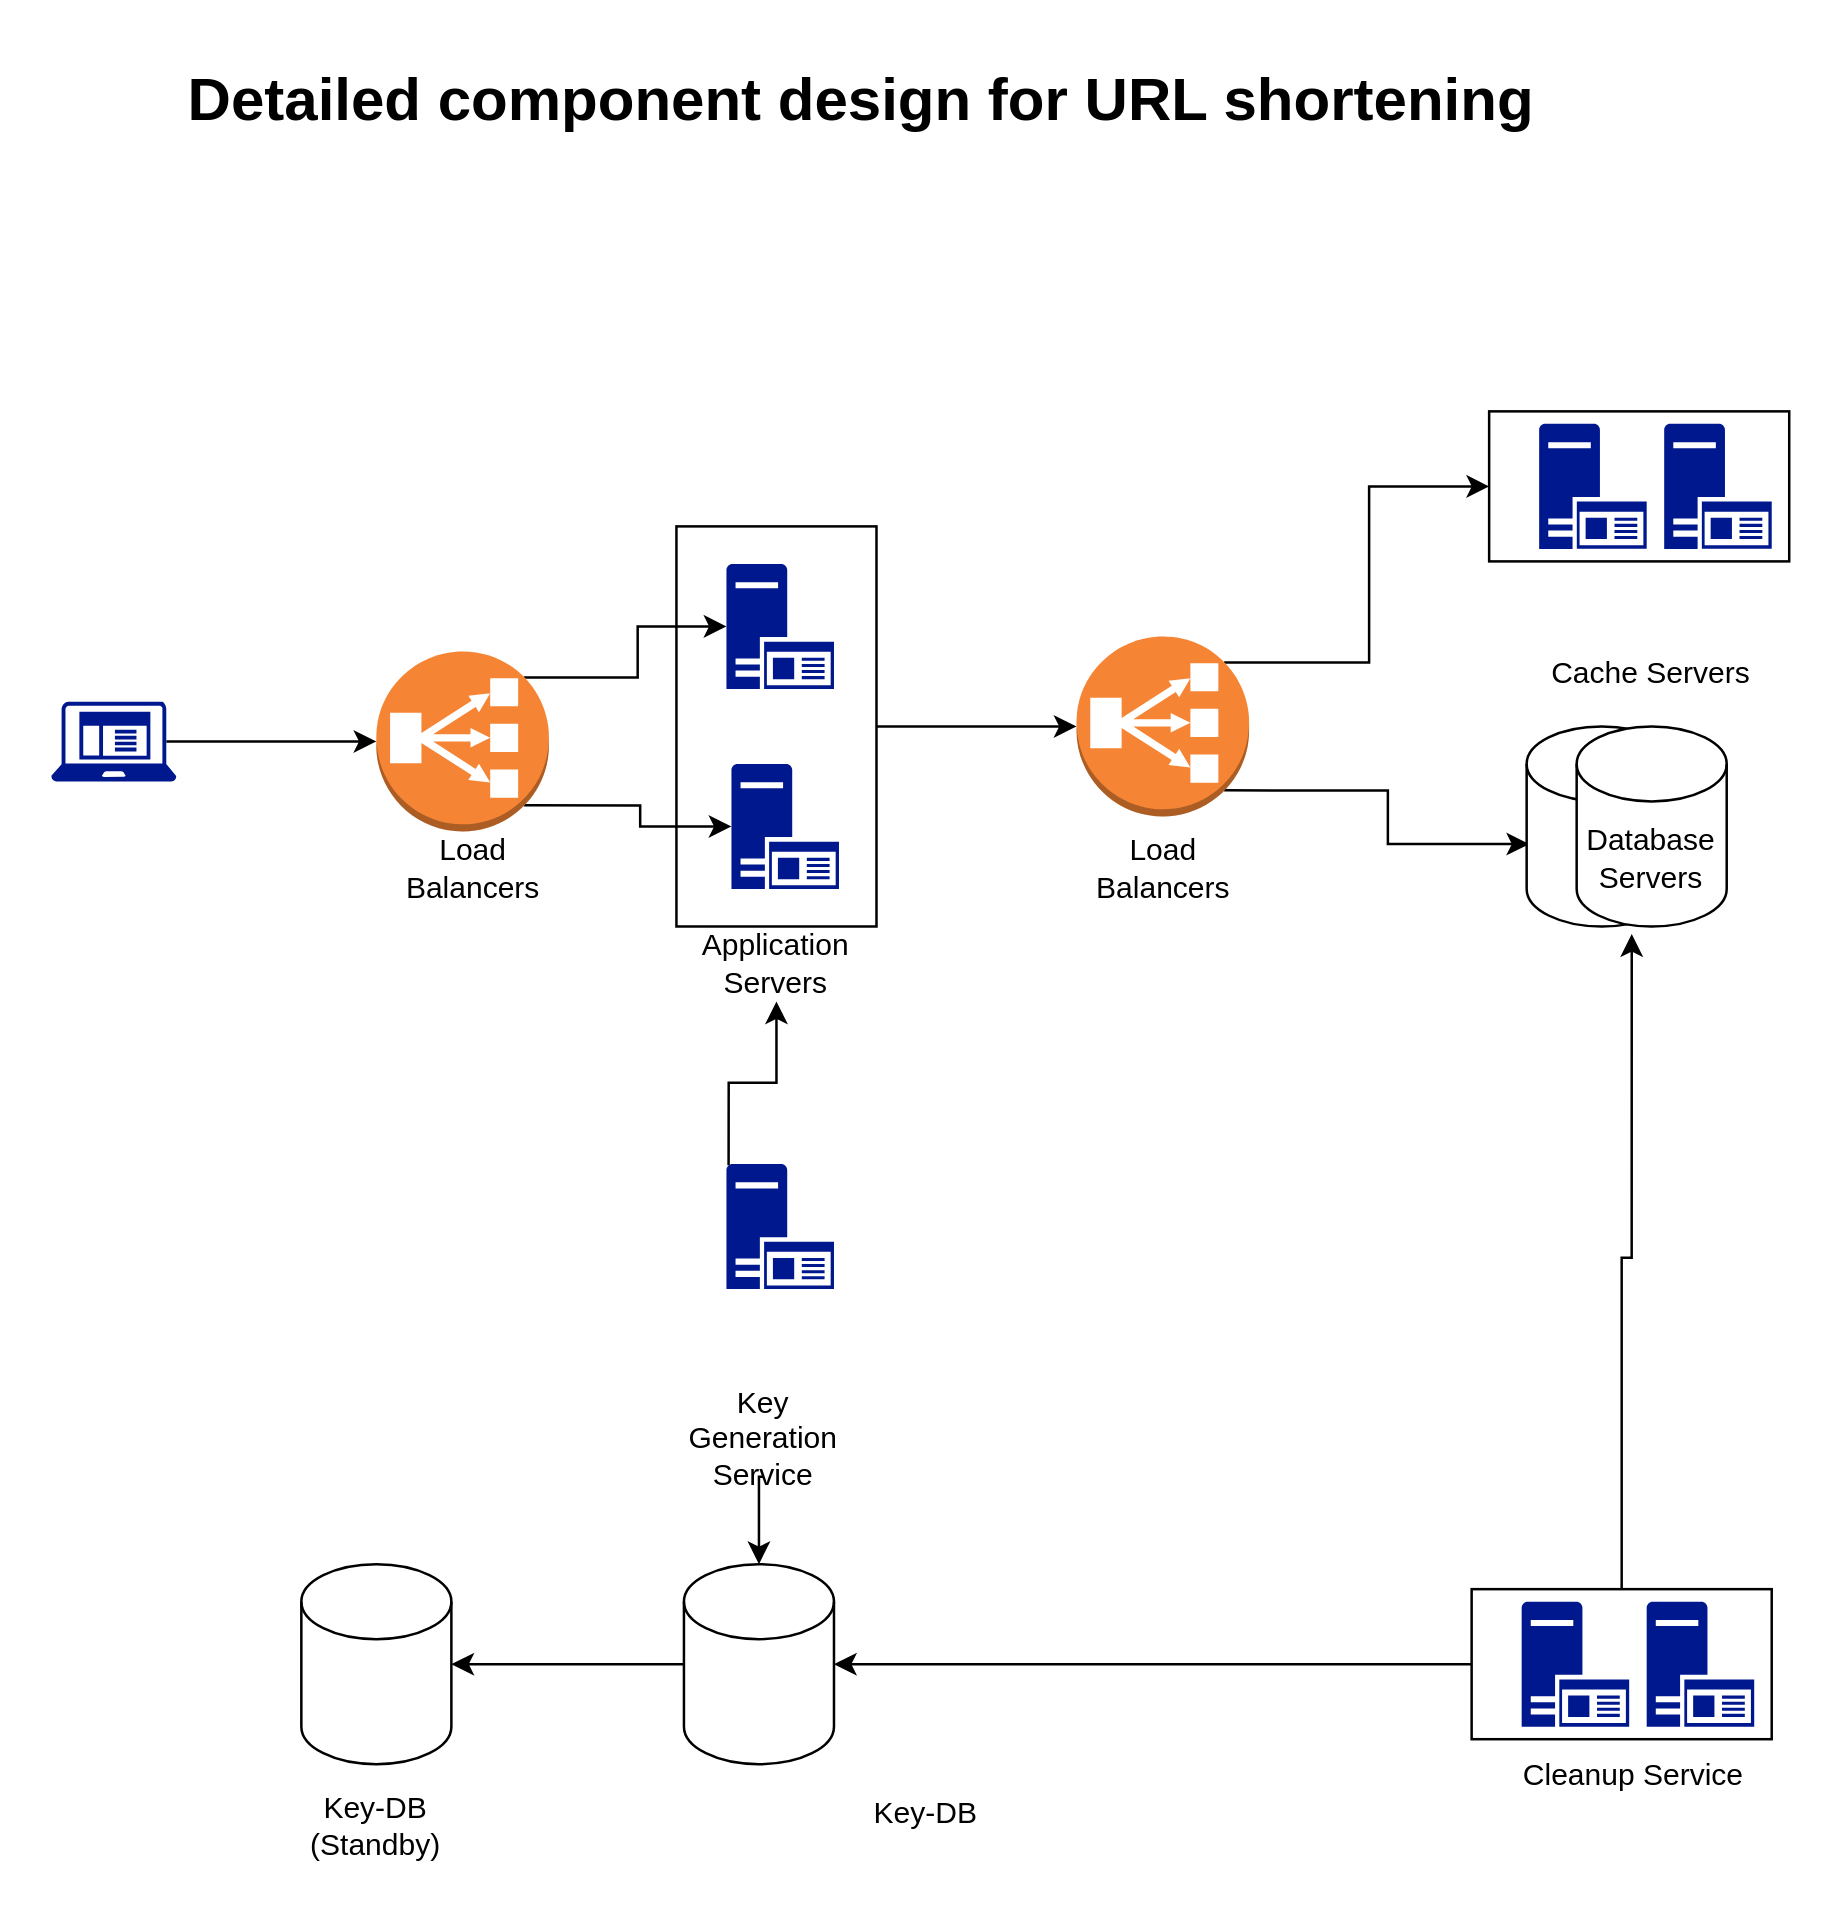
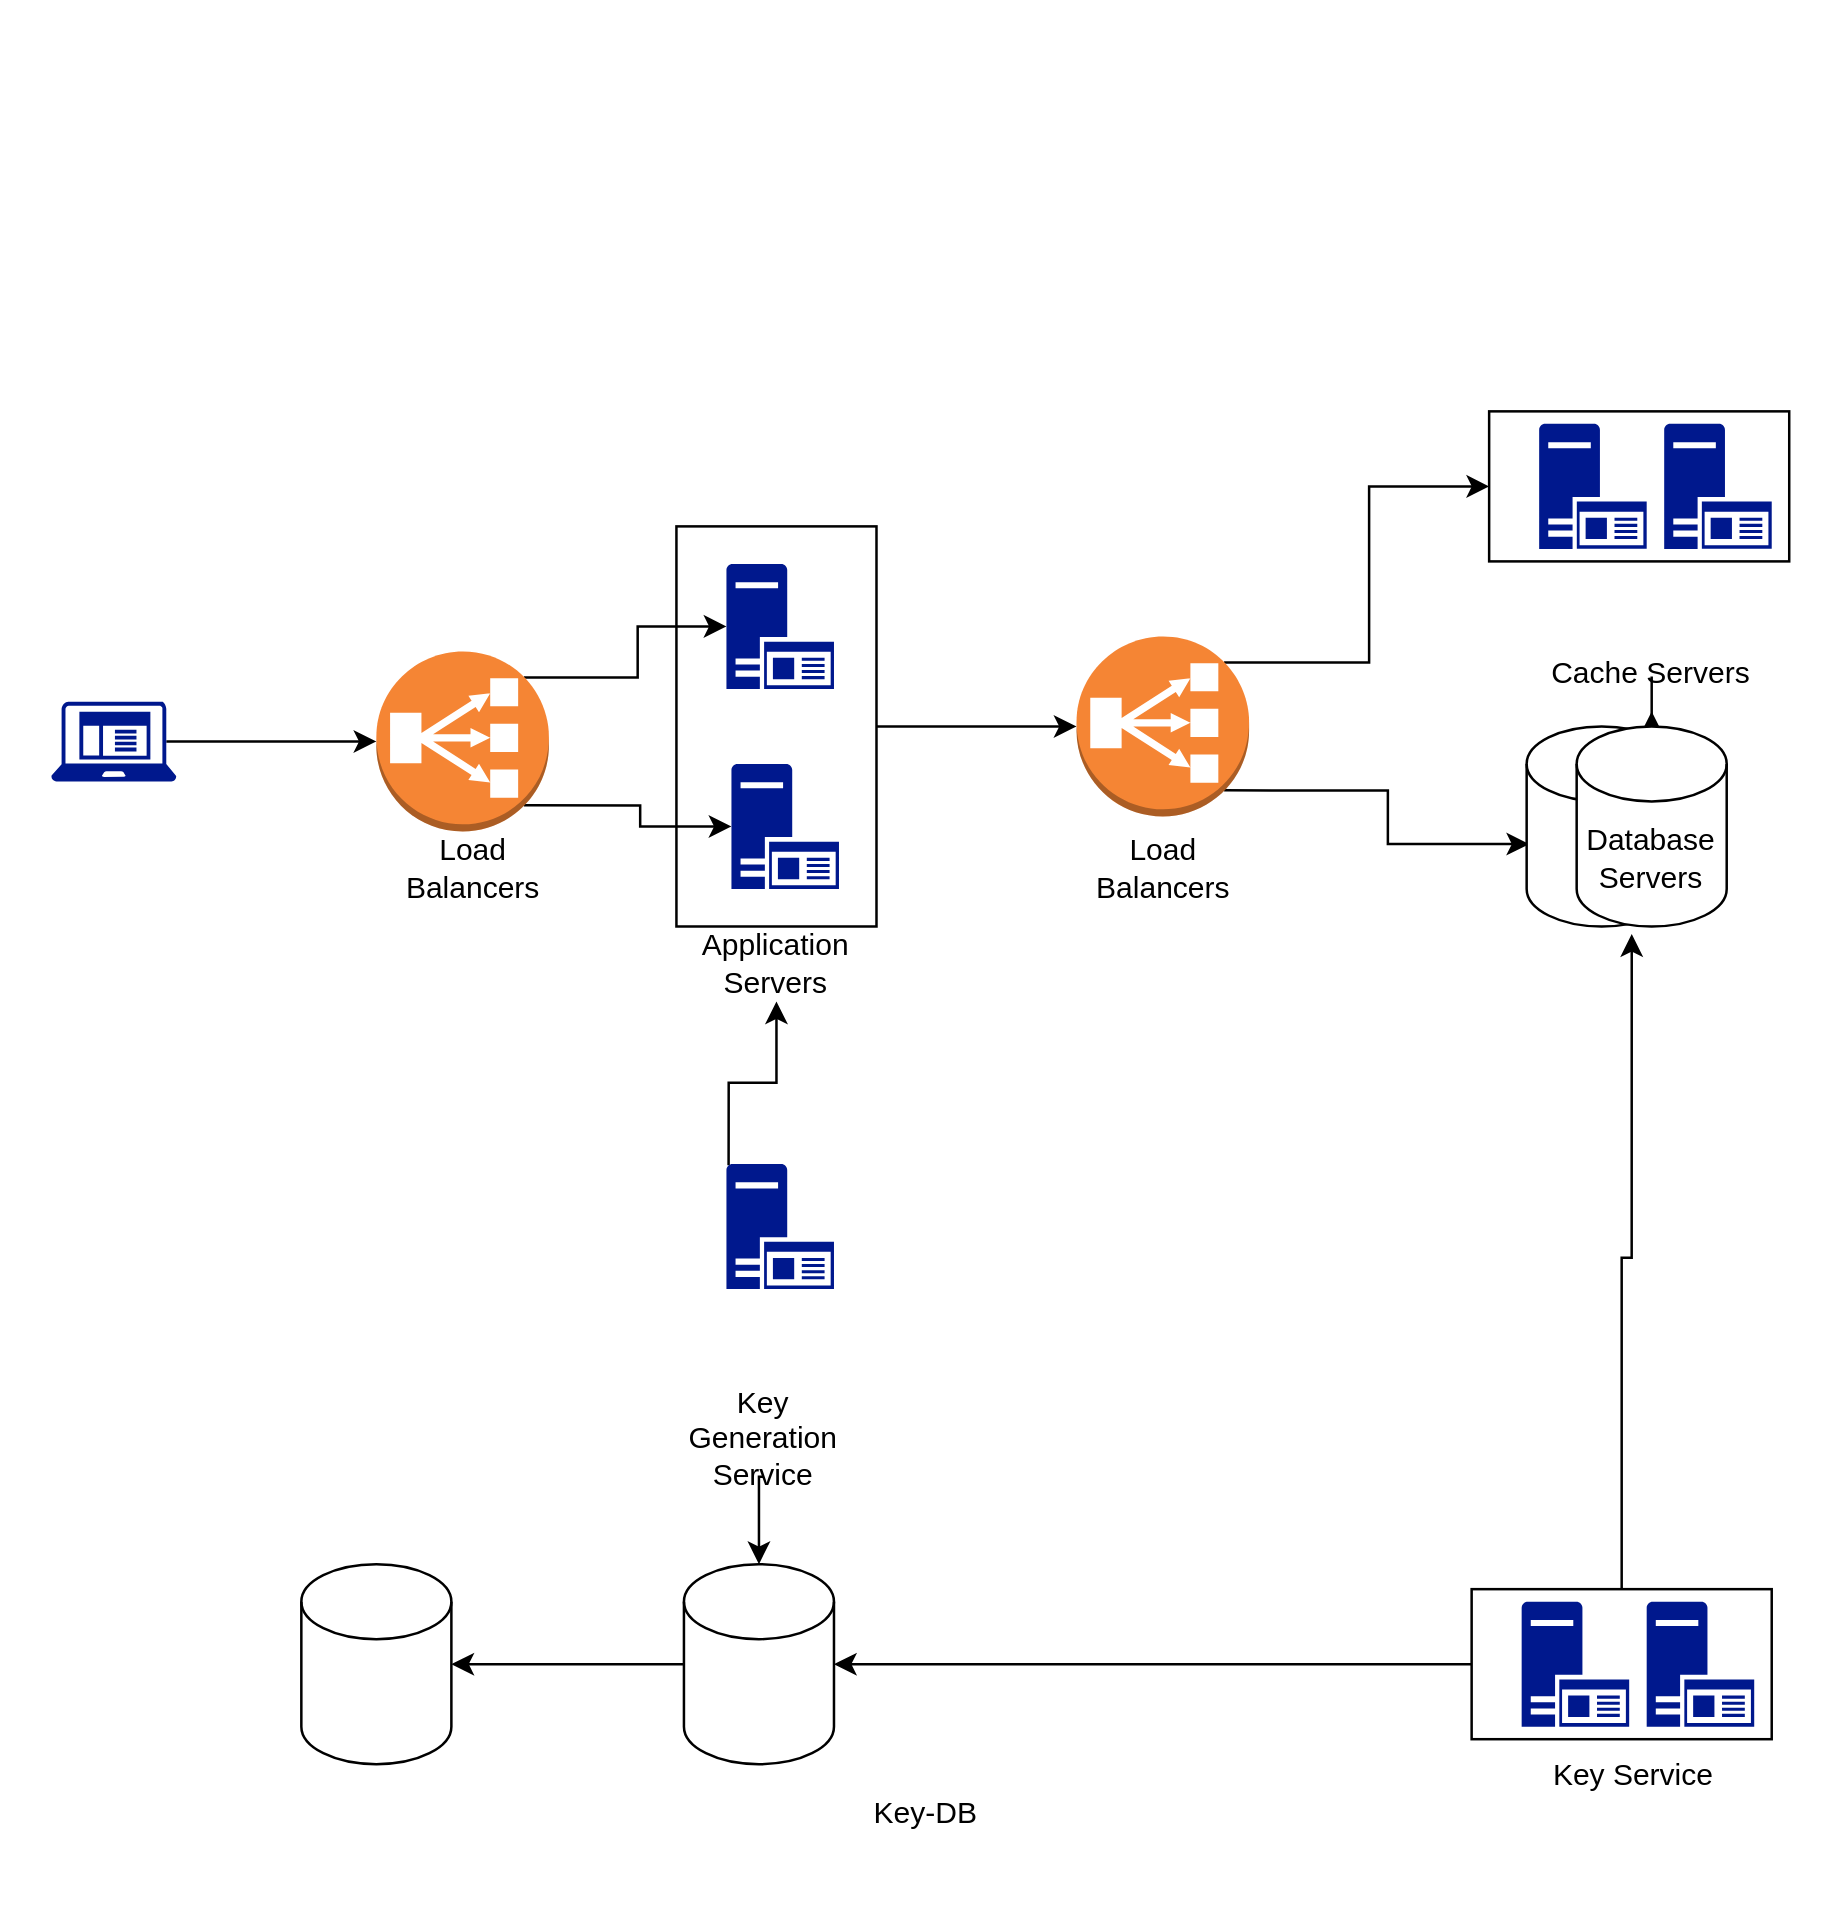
(951, 201) -> none
none -> (1651, 676)
(1634, 1776) -> (1634, 1776)
(376, 1826) -> none
